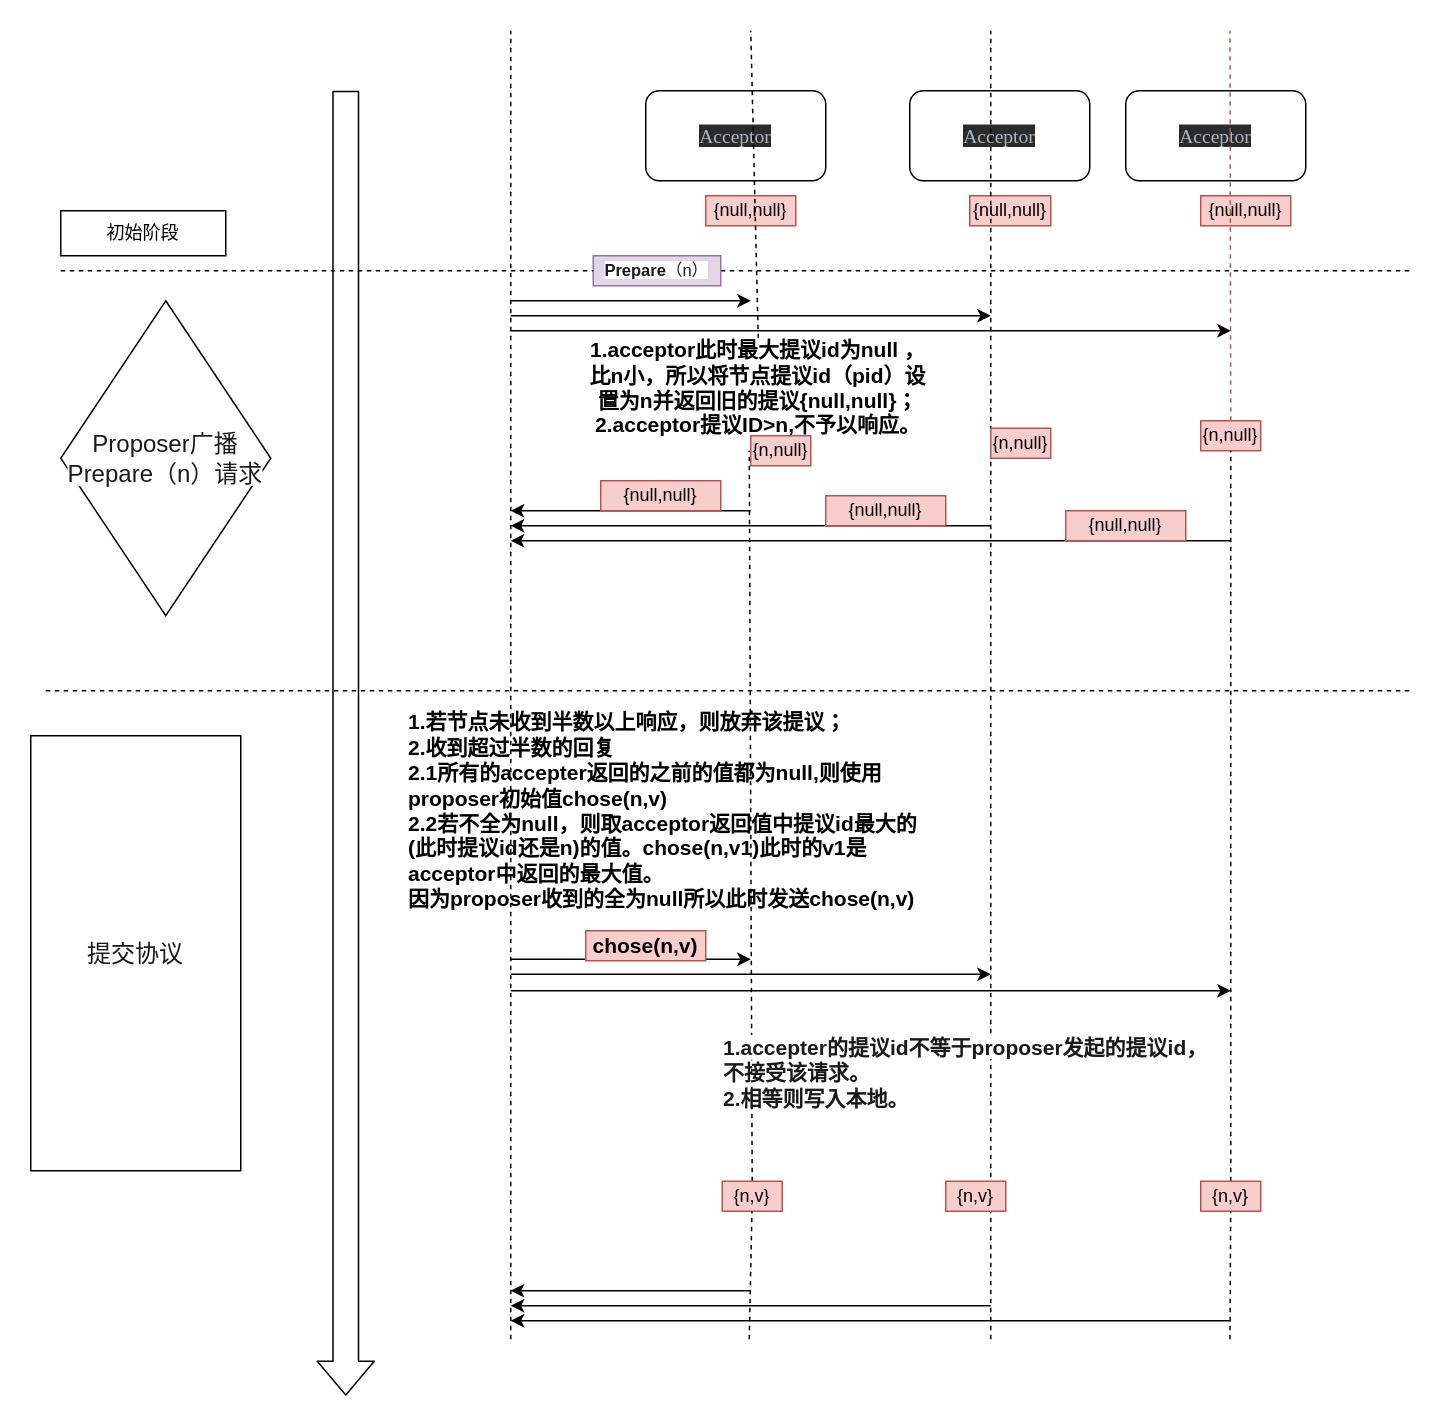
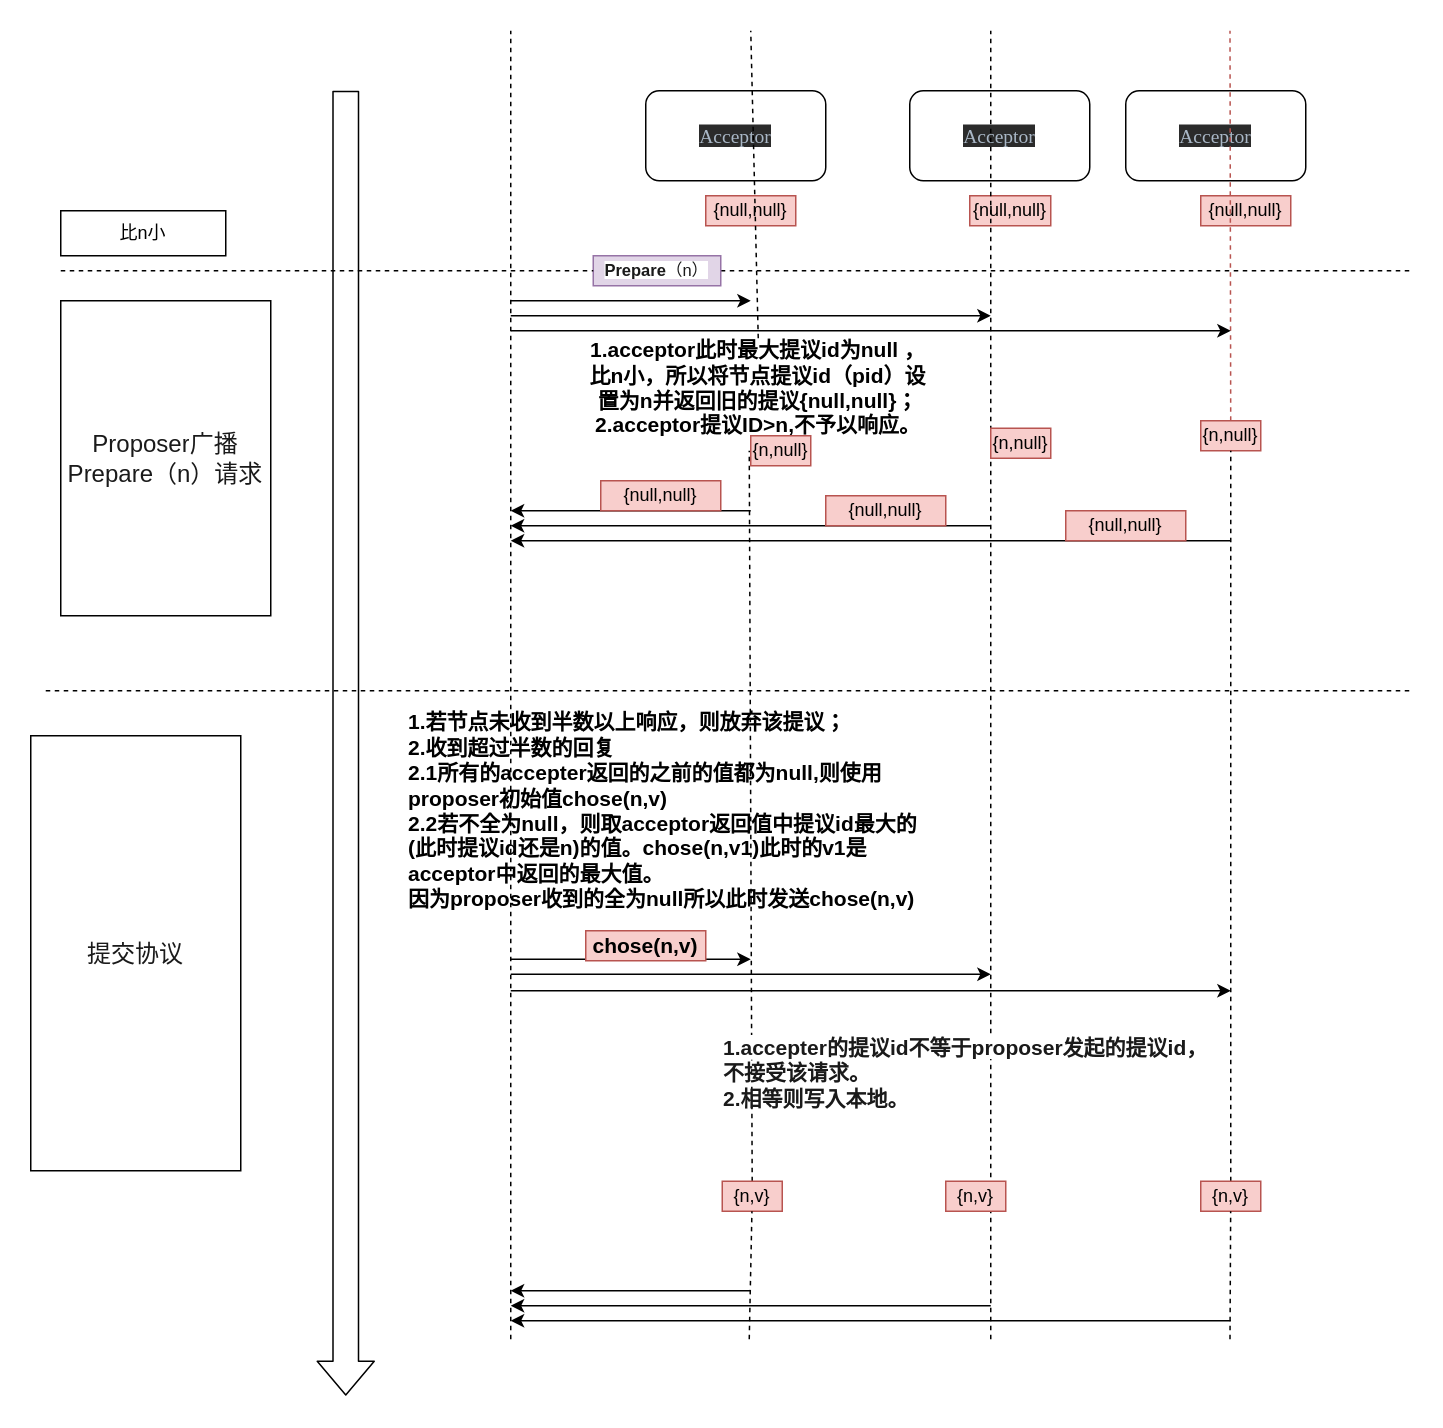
(143, 233) -> (143, 233)
(166, 458) -> (166, 458)
